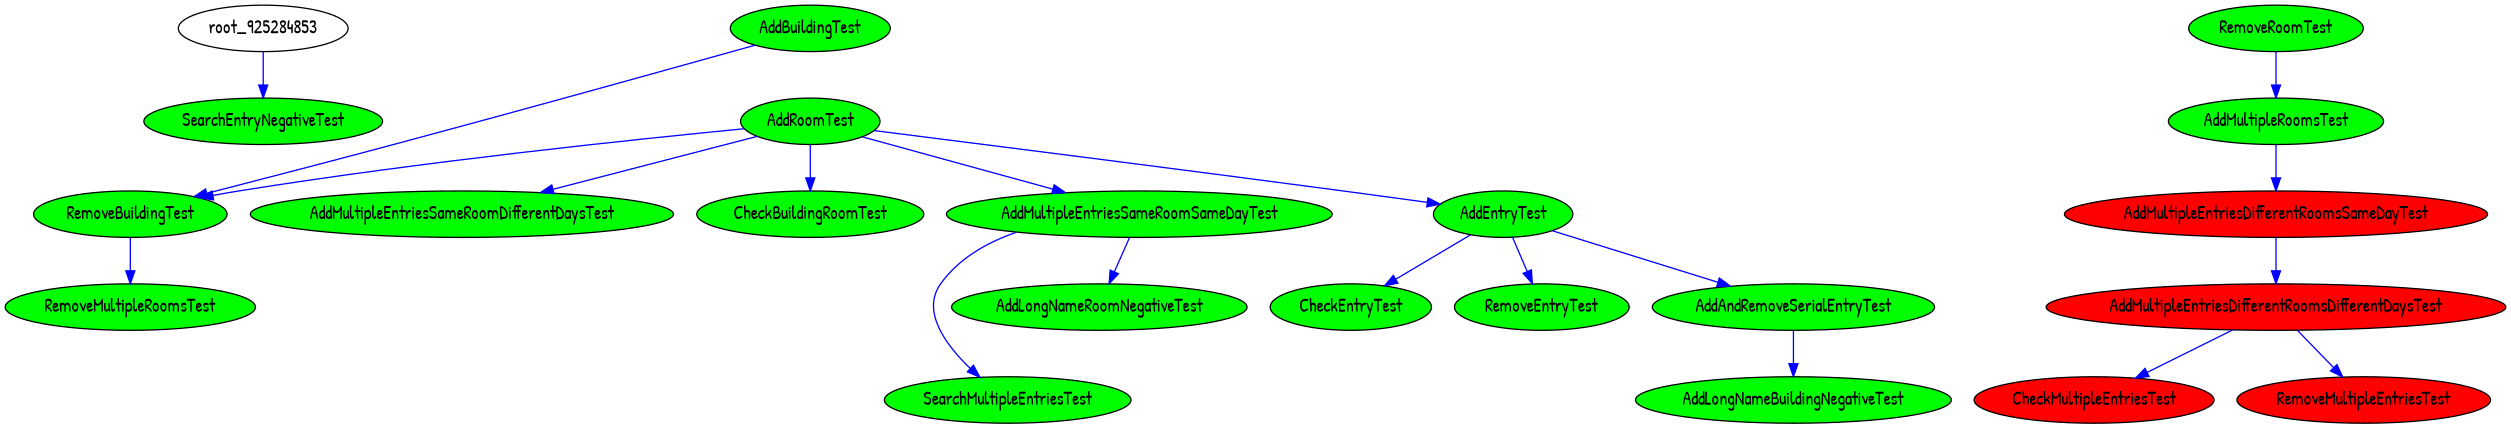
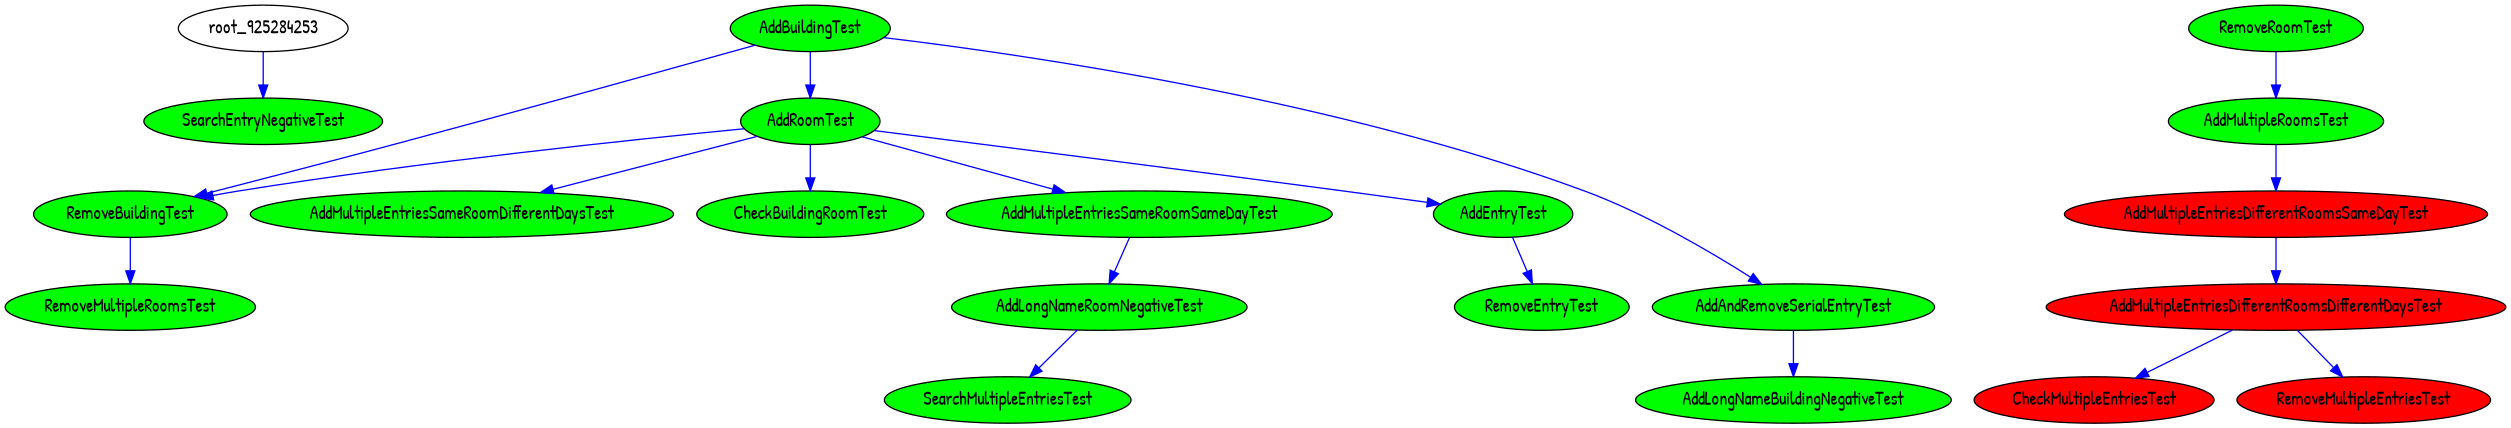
(263, 28) -> (263, 28)
none -> (810, 69)
(1635, 257) -> (1330, 116)
(940, 286) -> (1058, 349)
(1351, 307) -> none
